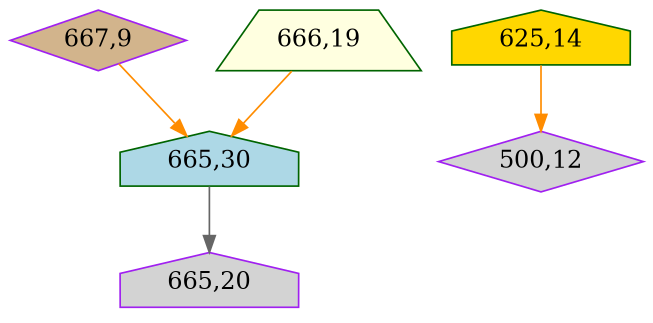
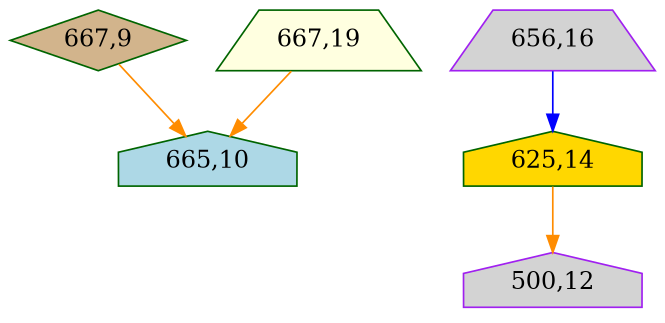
(98, 40) -> (98, 40)
(319, 40) -> (319, 40)
none -> (553, 40)
(209, 162) -> (208, 162)
(541, 162) -> (553, 283)
(209, 283) -> none
